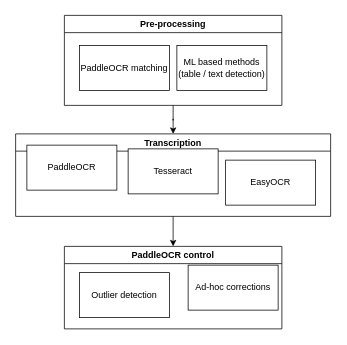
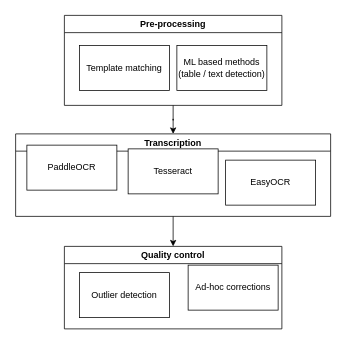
(124, 68) -> (124, 68)
(173, 255) -> (173, 255)
